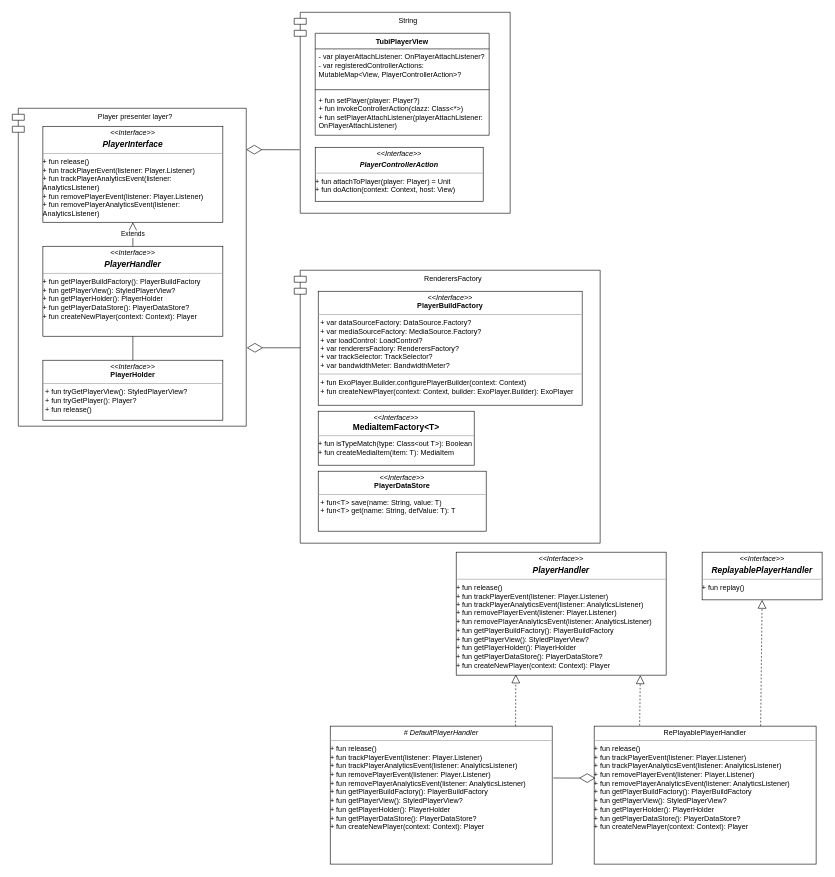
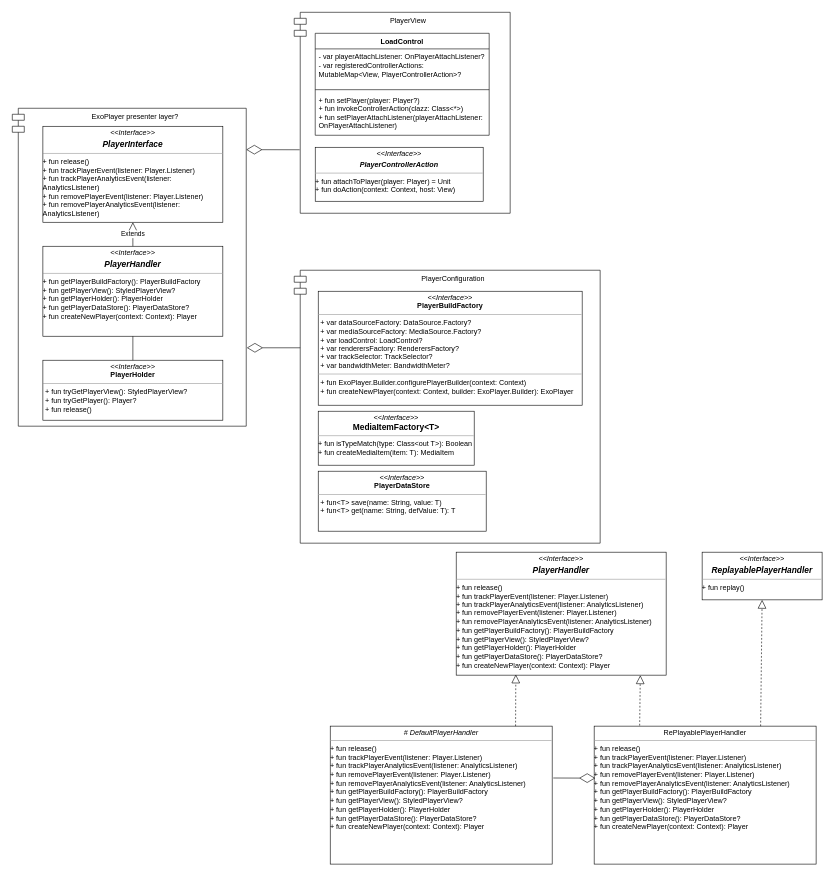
(408, 21) -> (408, 21)
(402, 42) -> (402, 42)
(135, 117) -> (135, 117)
(453, 279) -> (453, 279)
